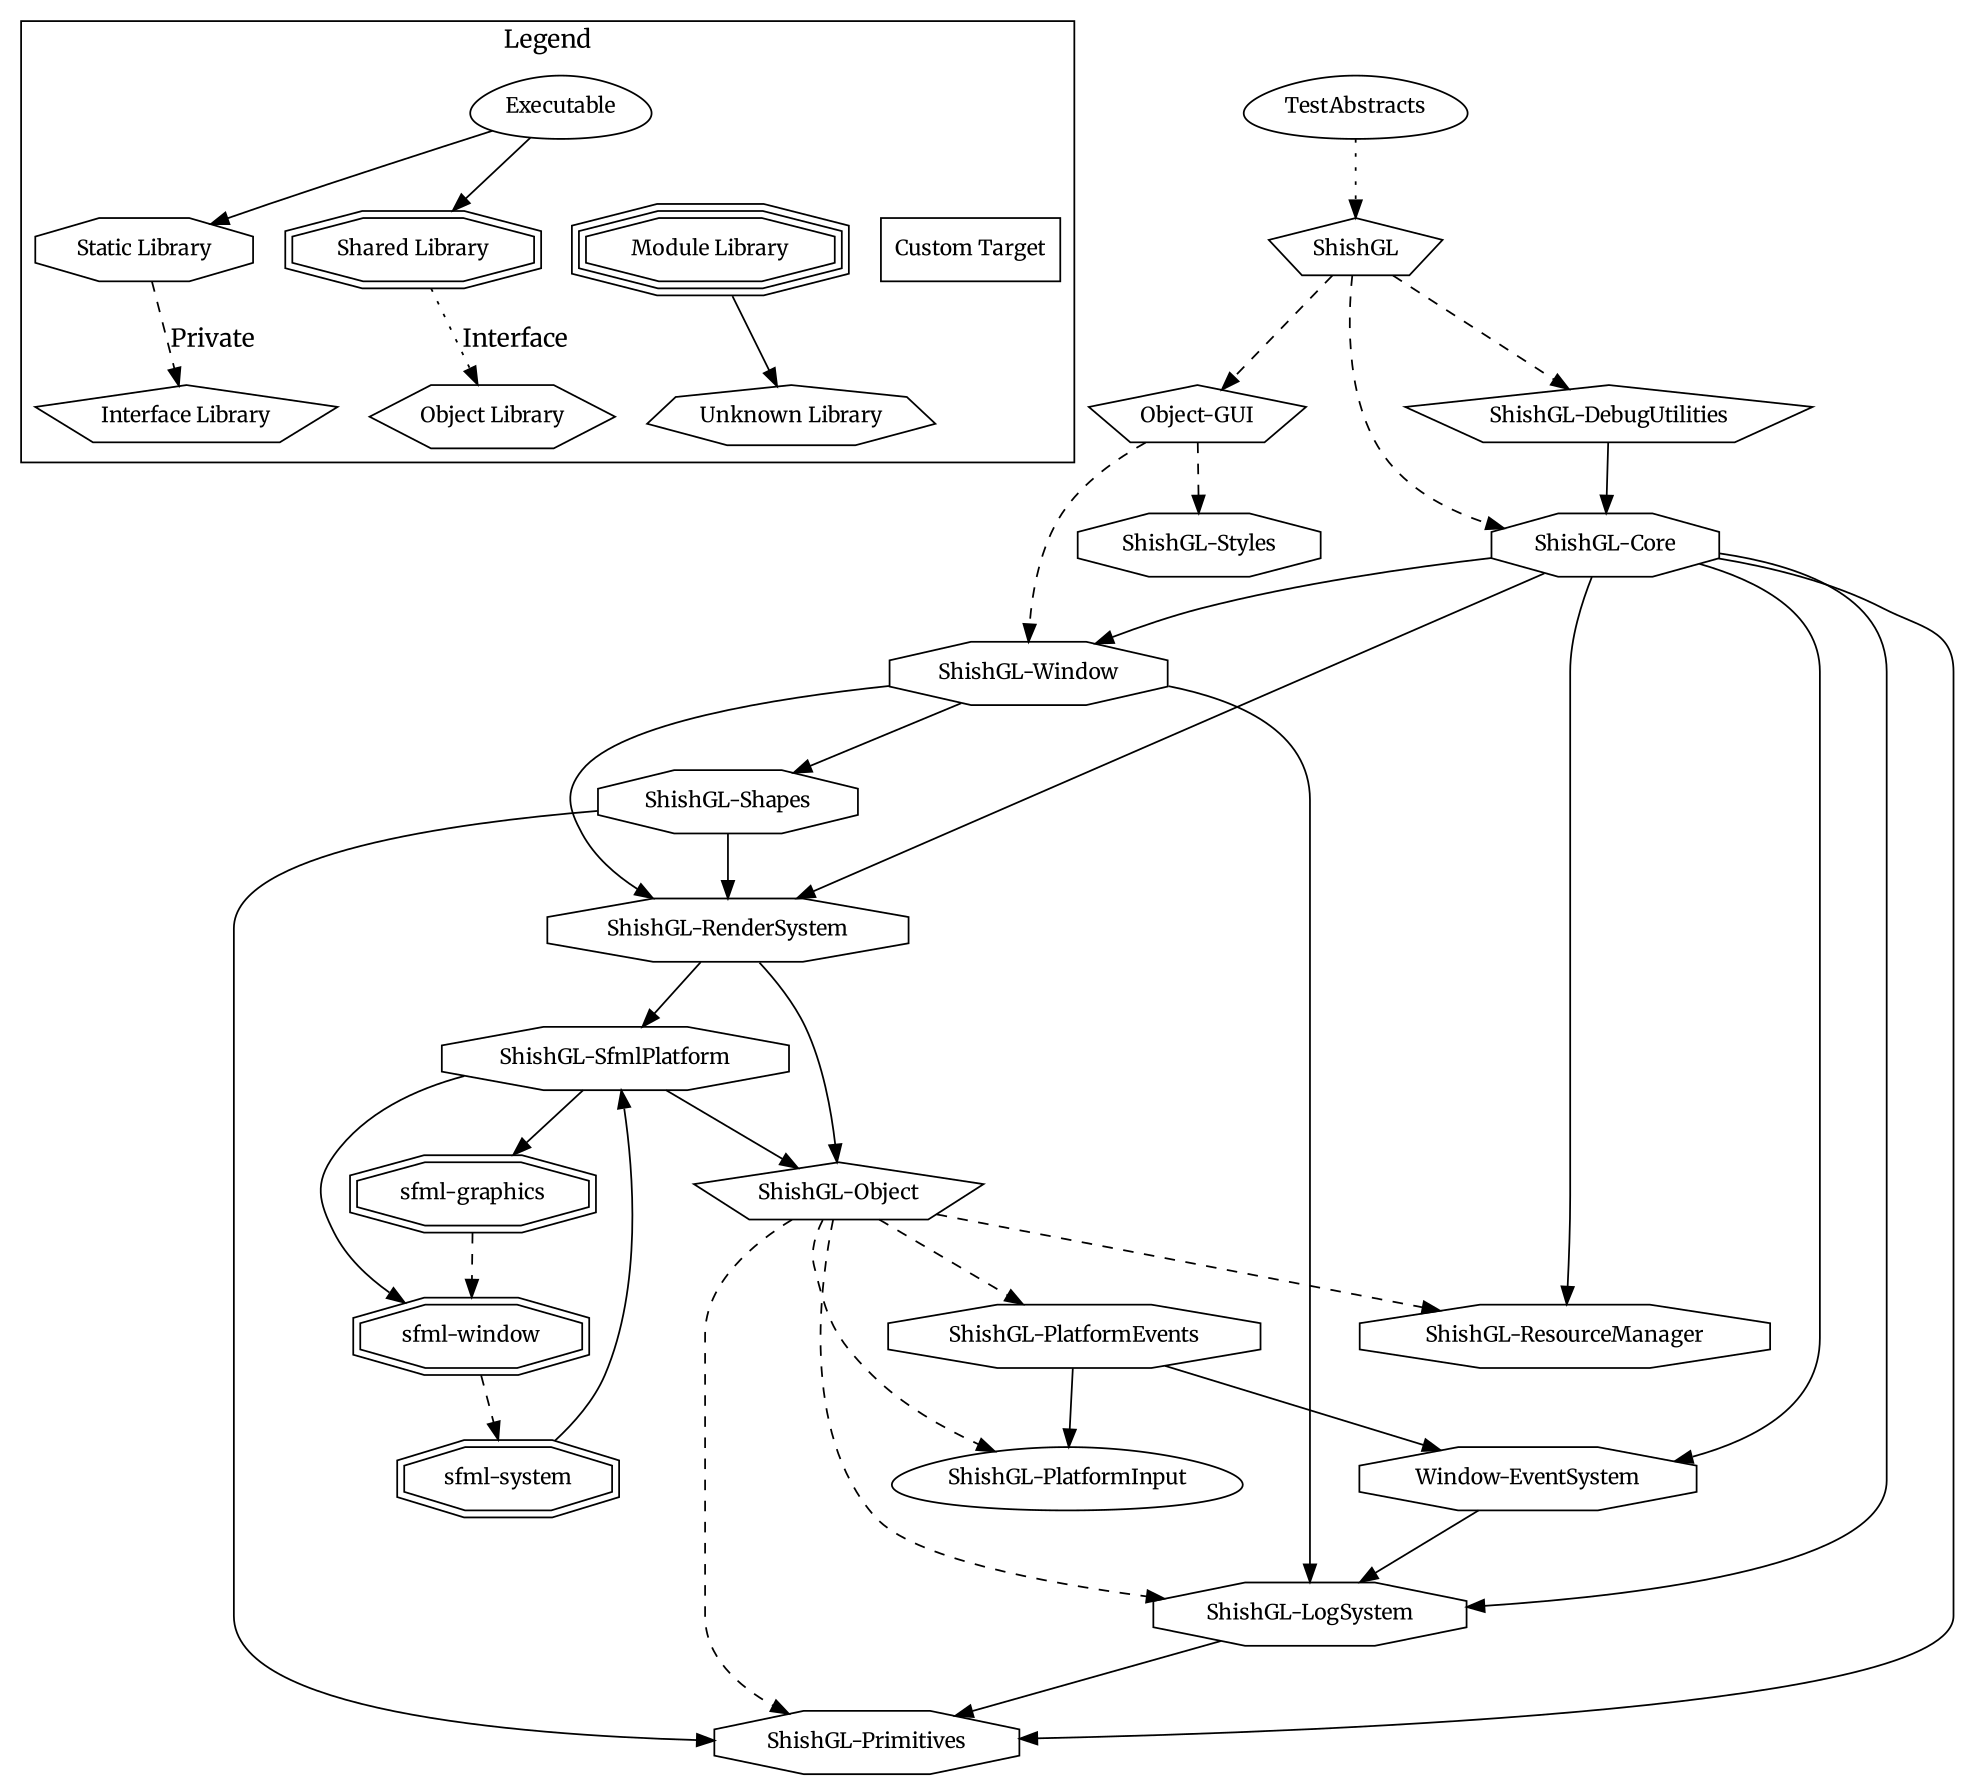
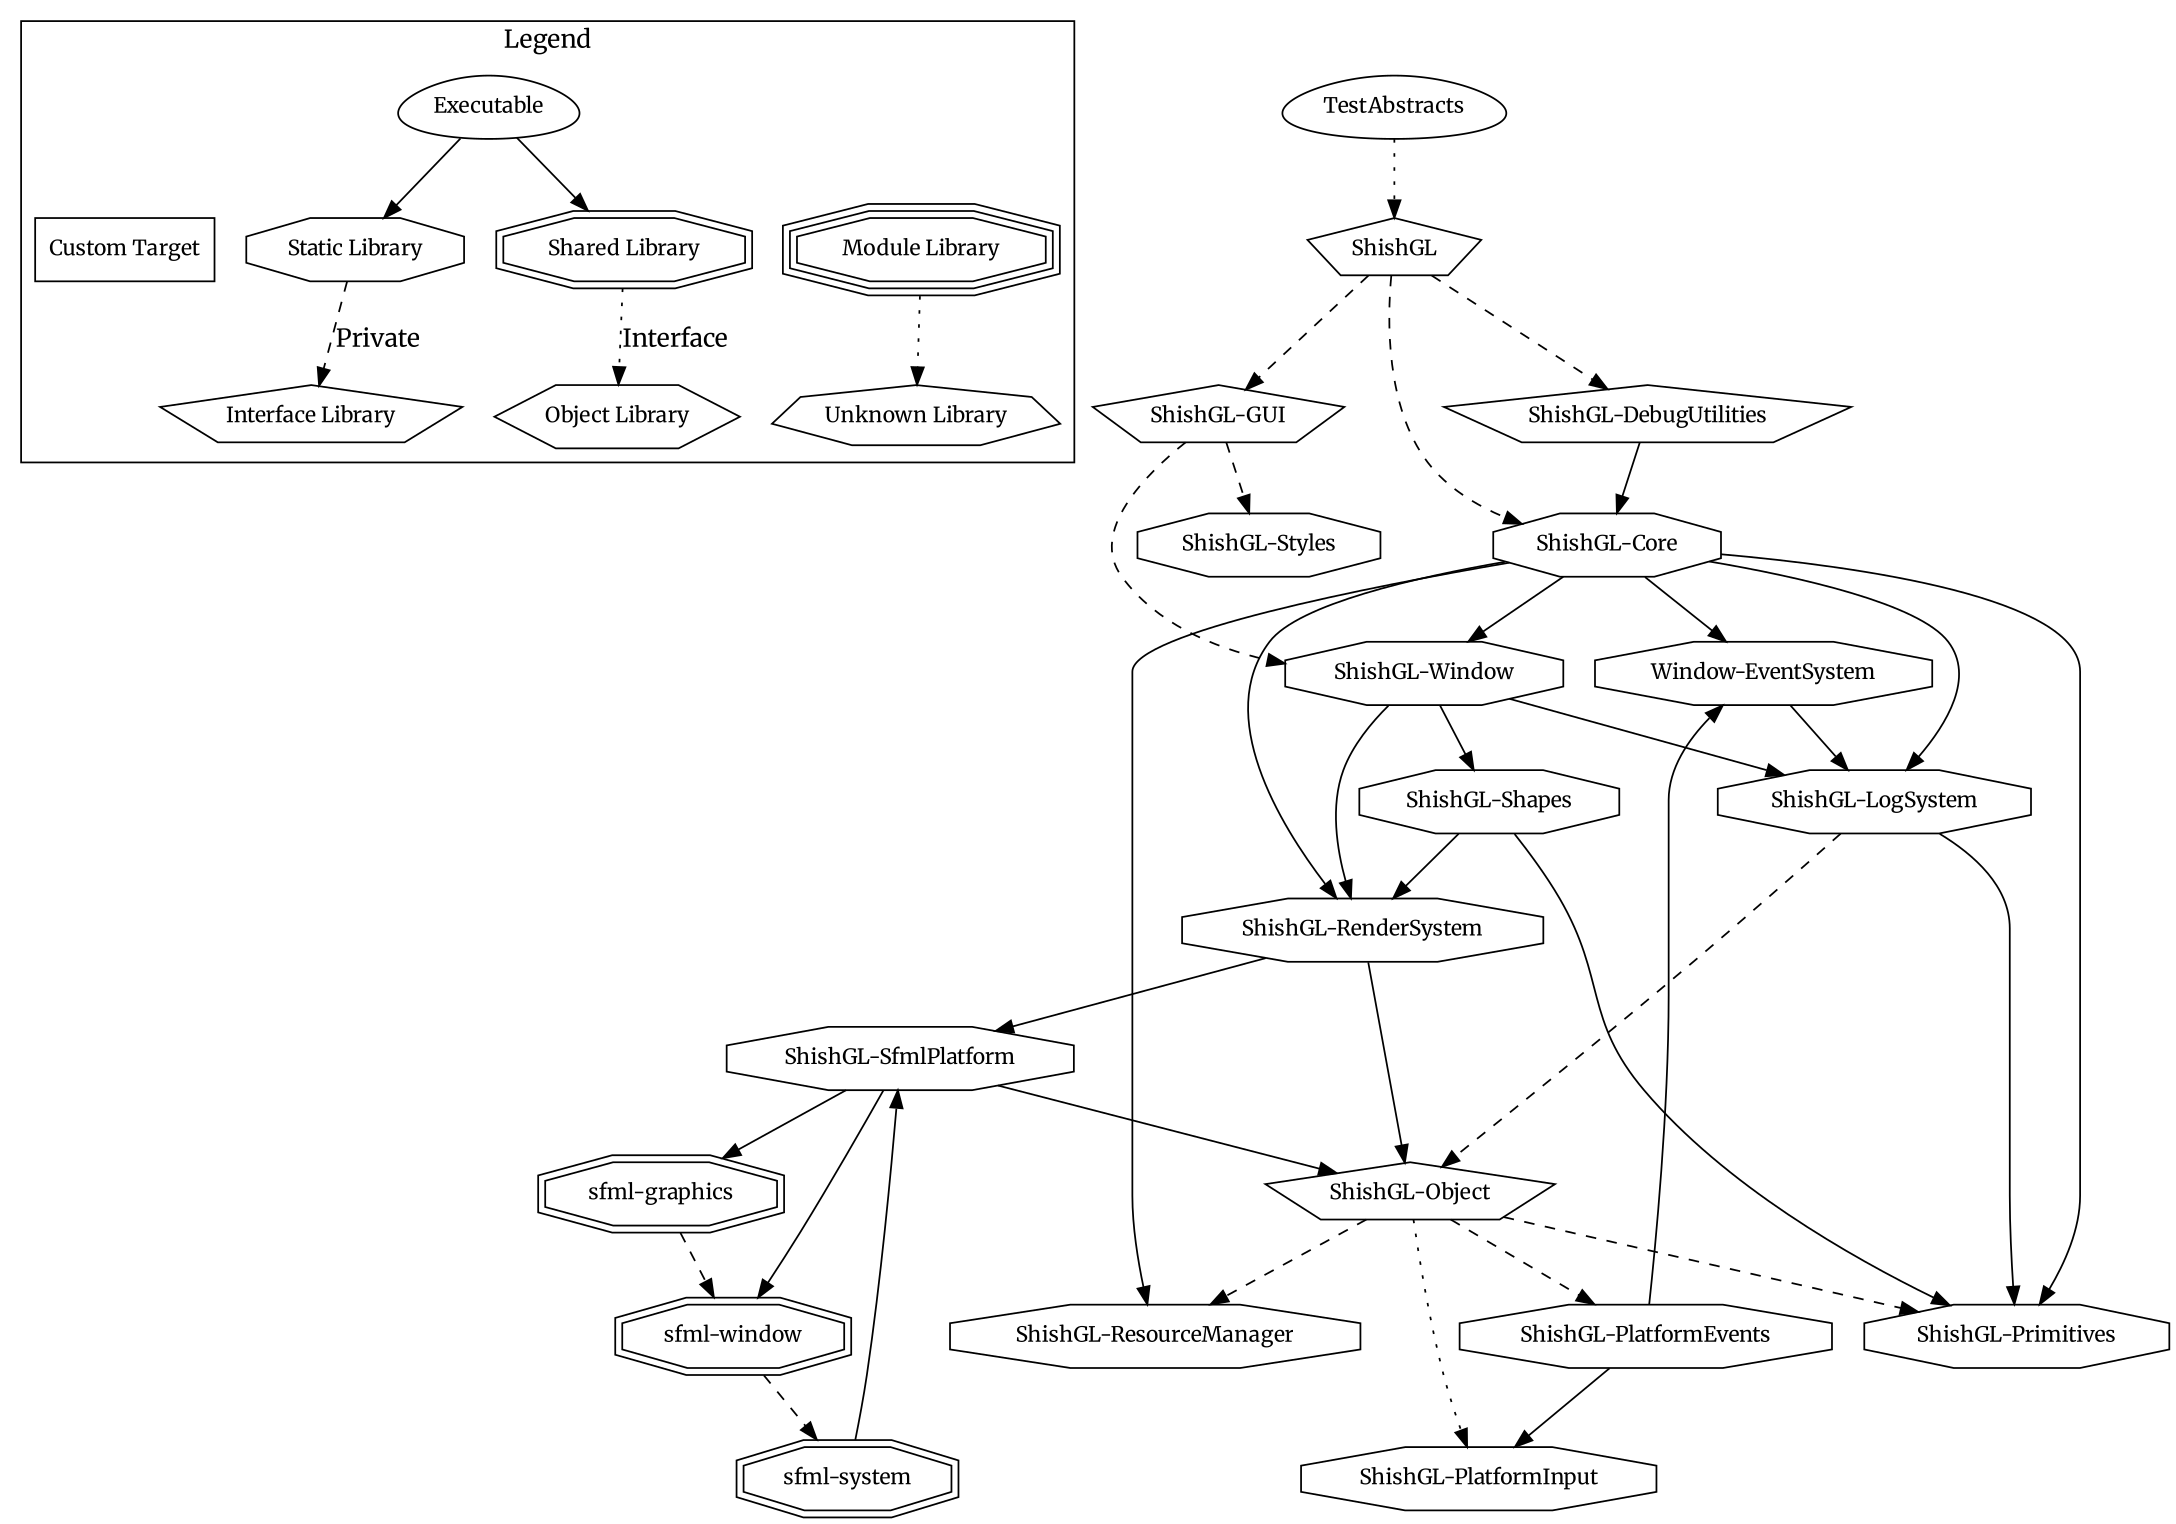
(751, 333) -> (919, 332)
(1197, 417) -> (1219, 417)
(856, 1358) -> (1432, 1326)
(1067, 1479) -> (1479, 1479)
(868, 1507) -> (1651, 997)
